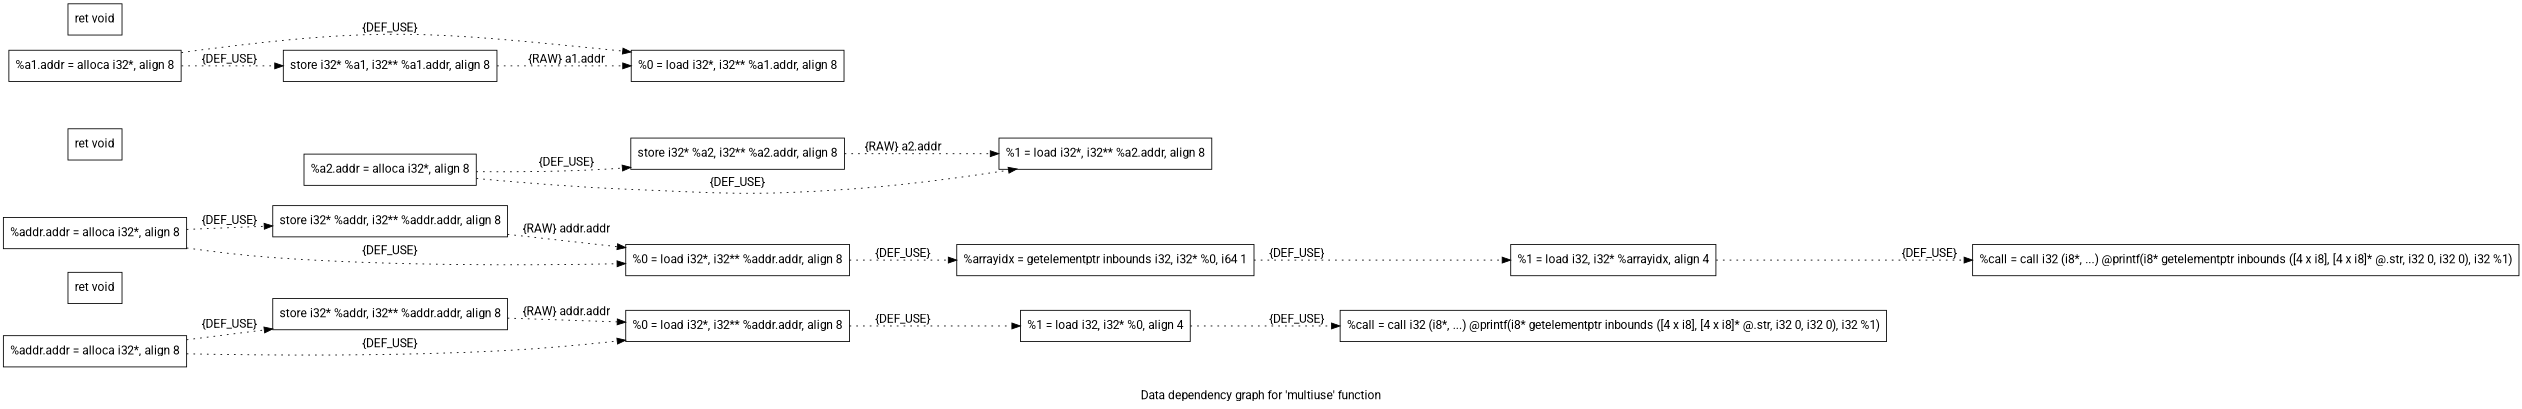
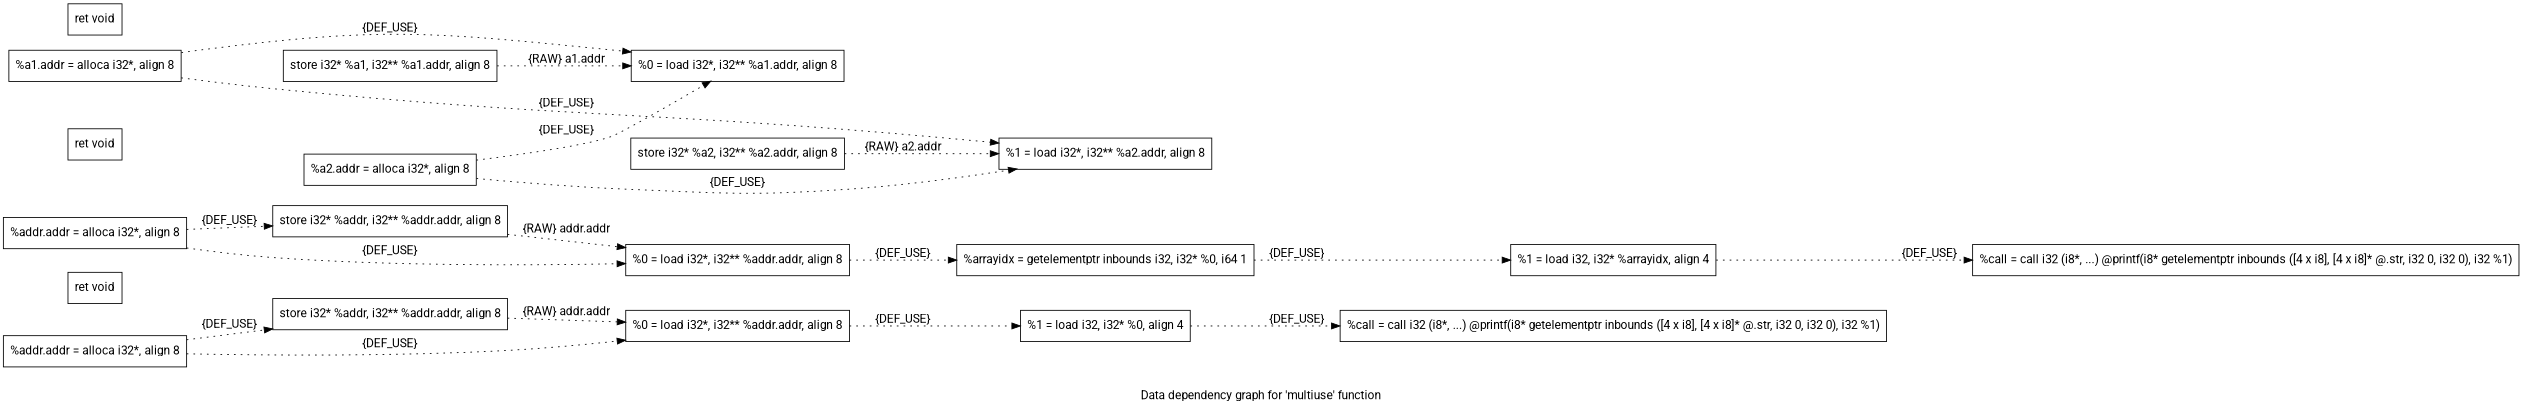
(228, 66) -> (586, 113)
(549, 171) -> (596, 141)
